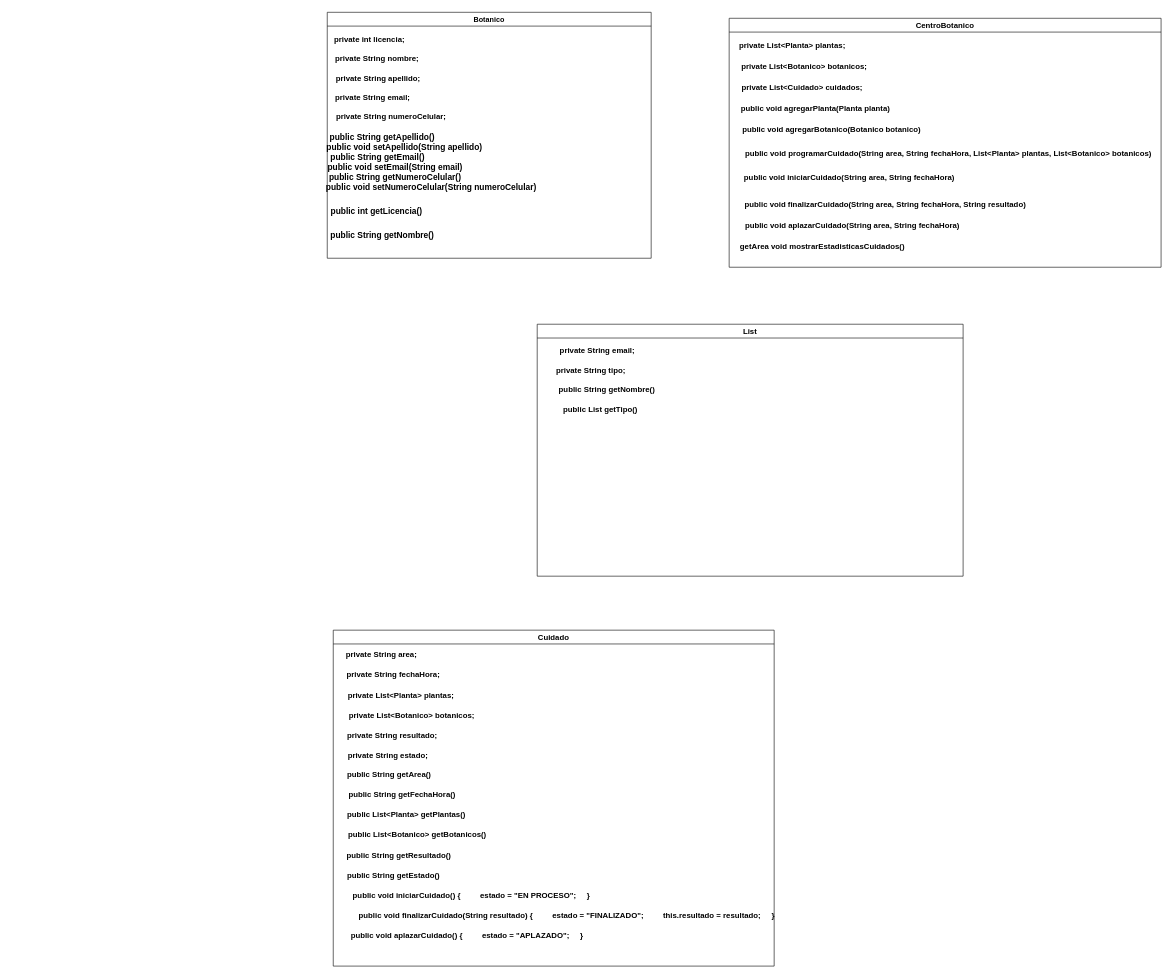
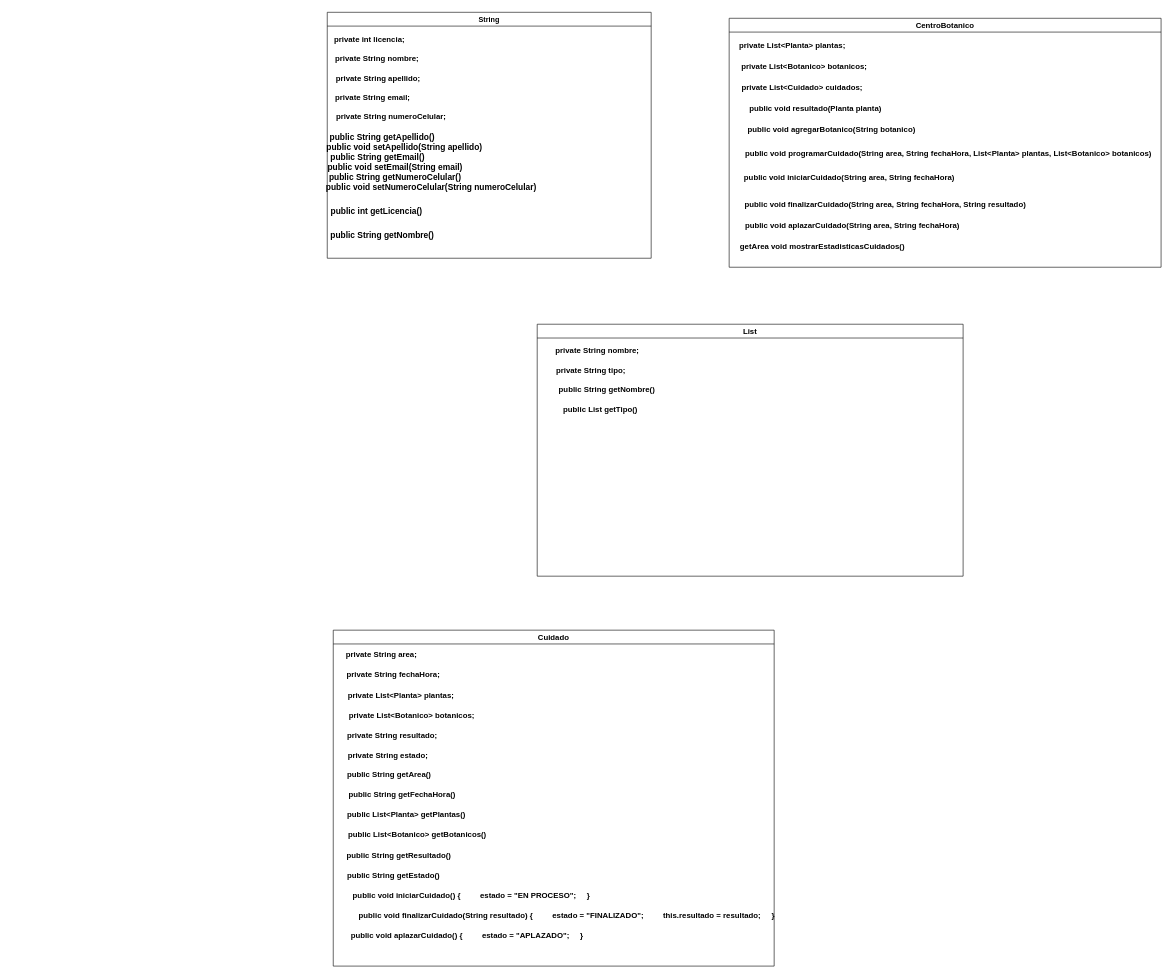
(489, 20) -> (489, 20)
(814, 108) -> (814, 108)
(829, 129) -> (829, 129)
(591, 360) -> (591, 360)
